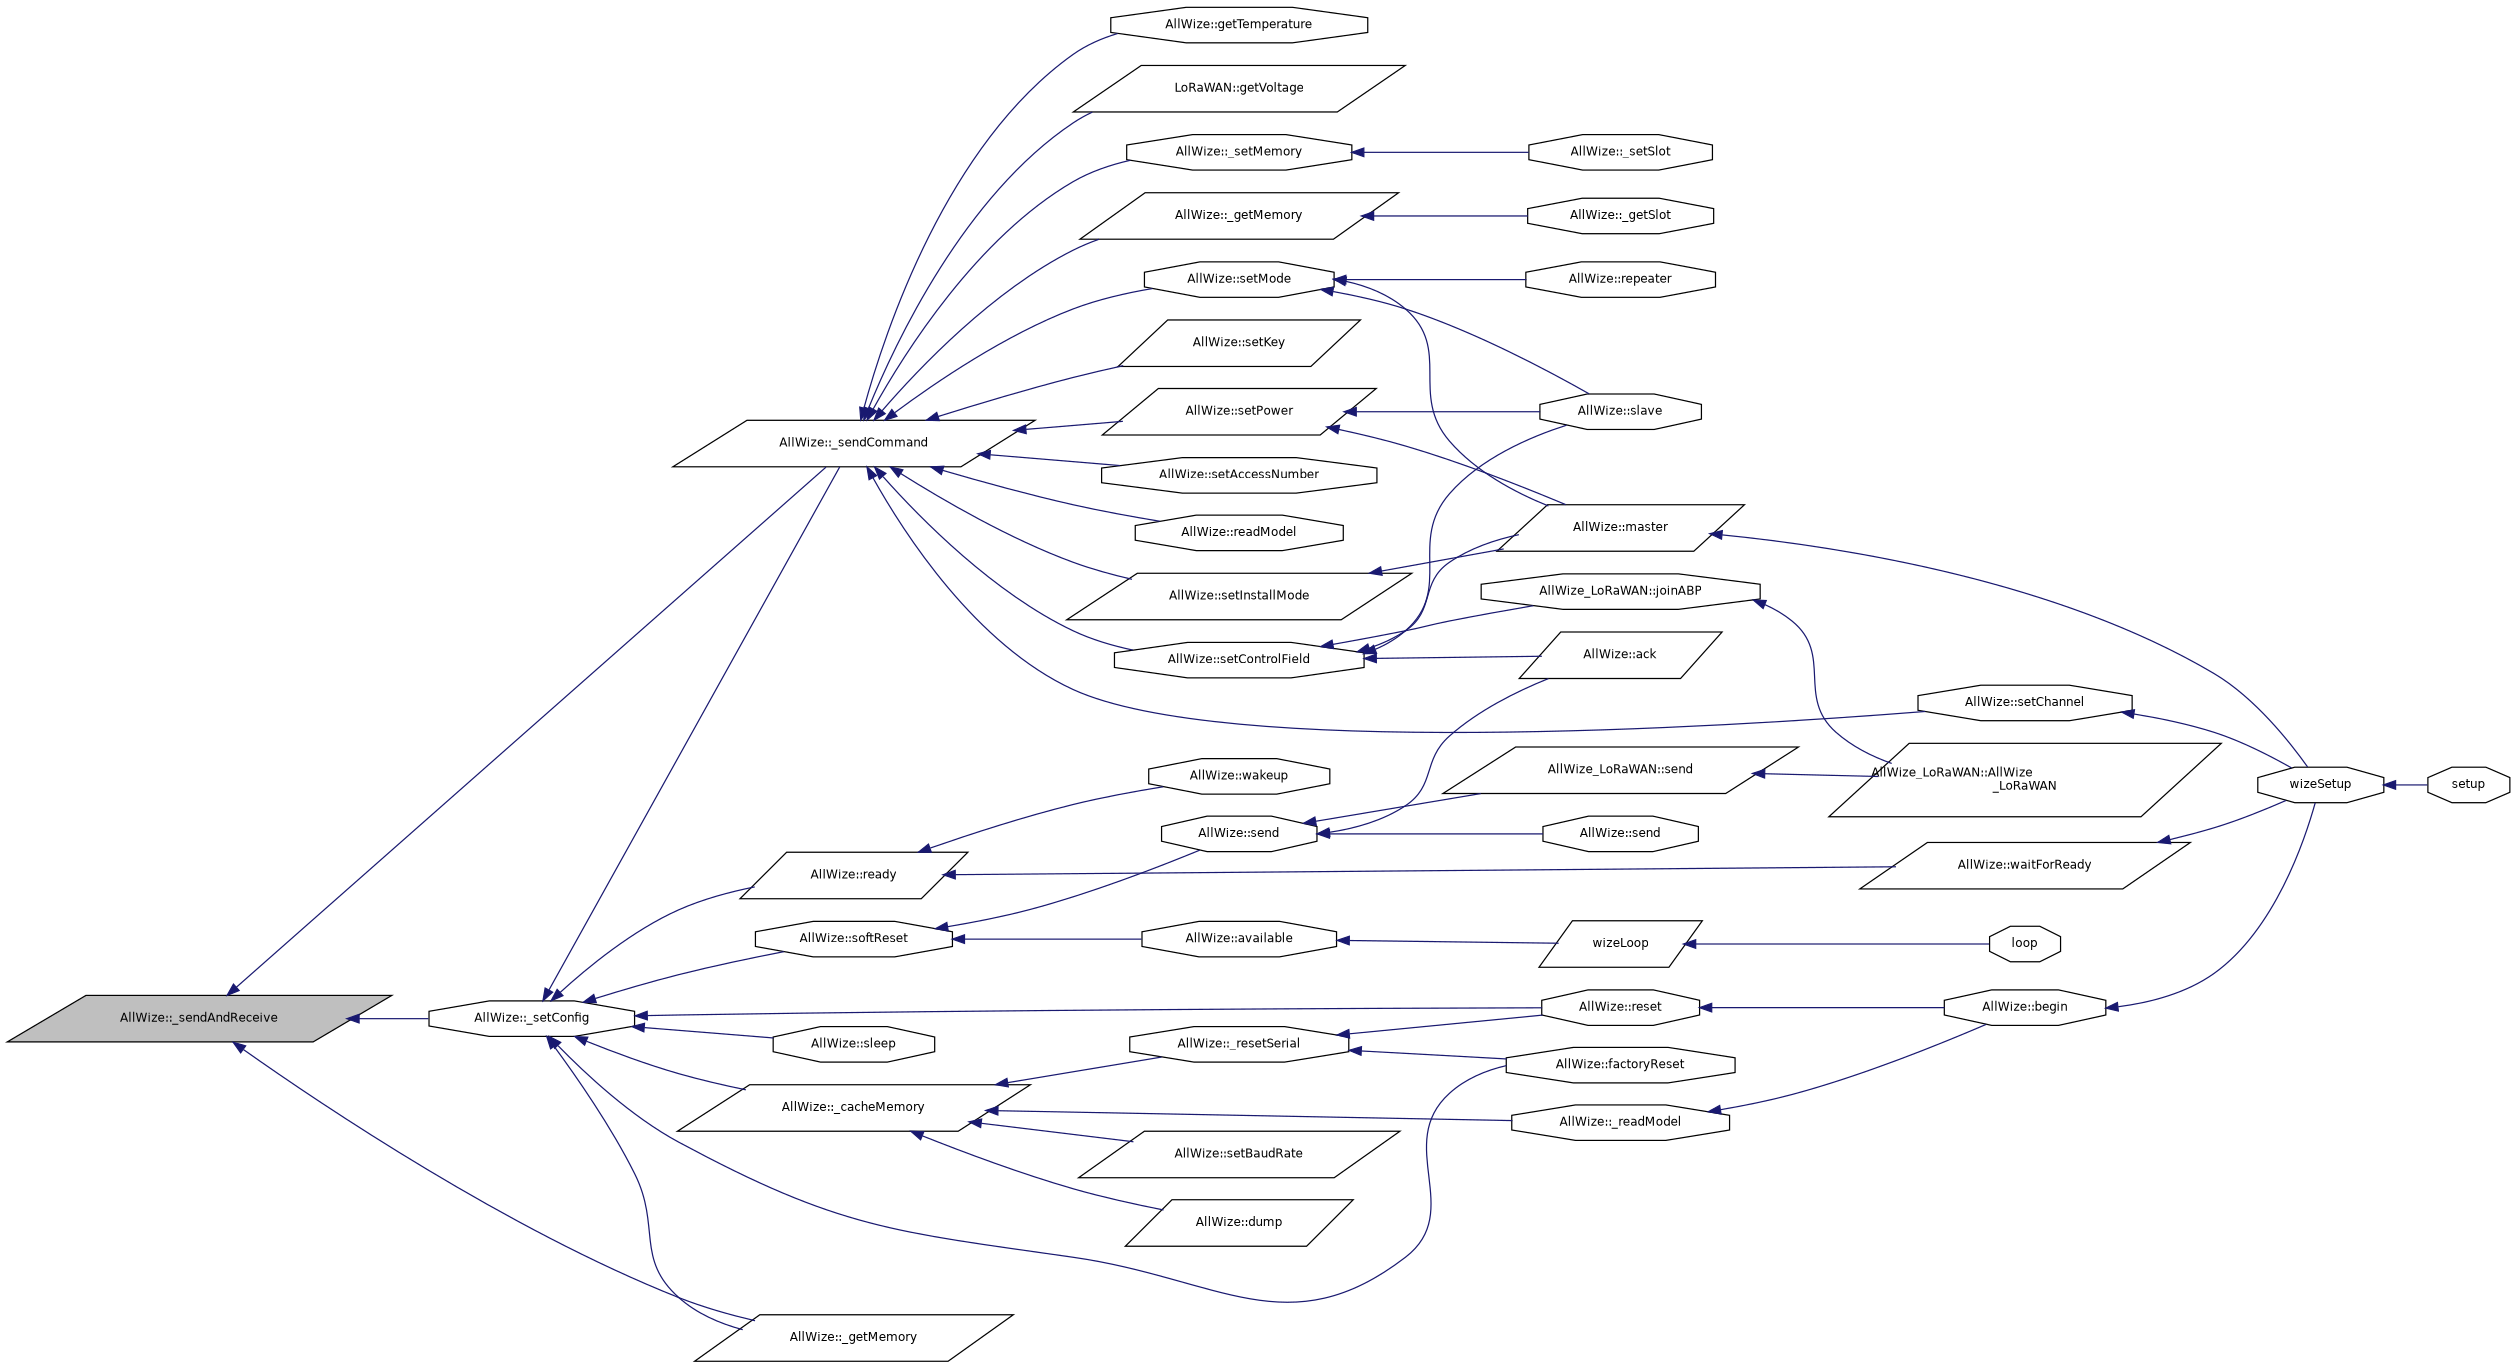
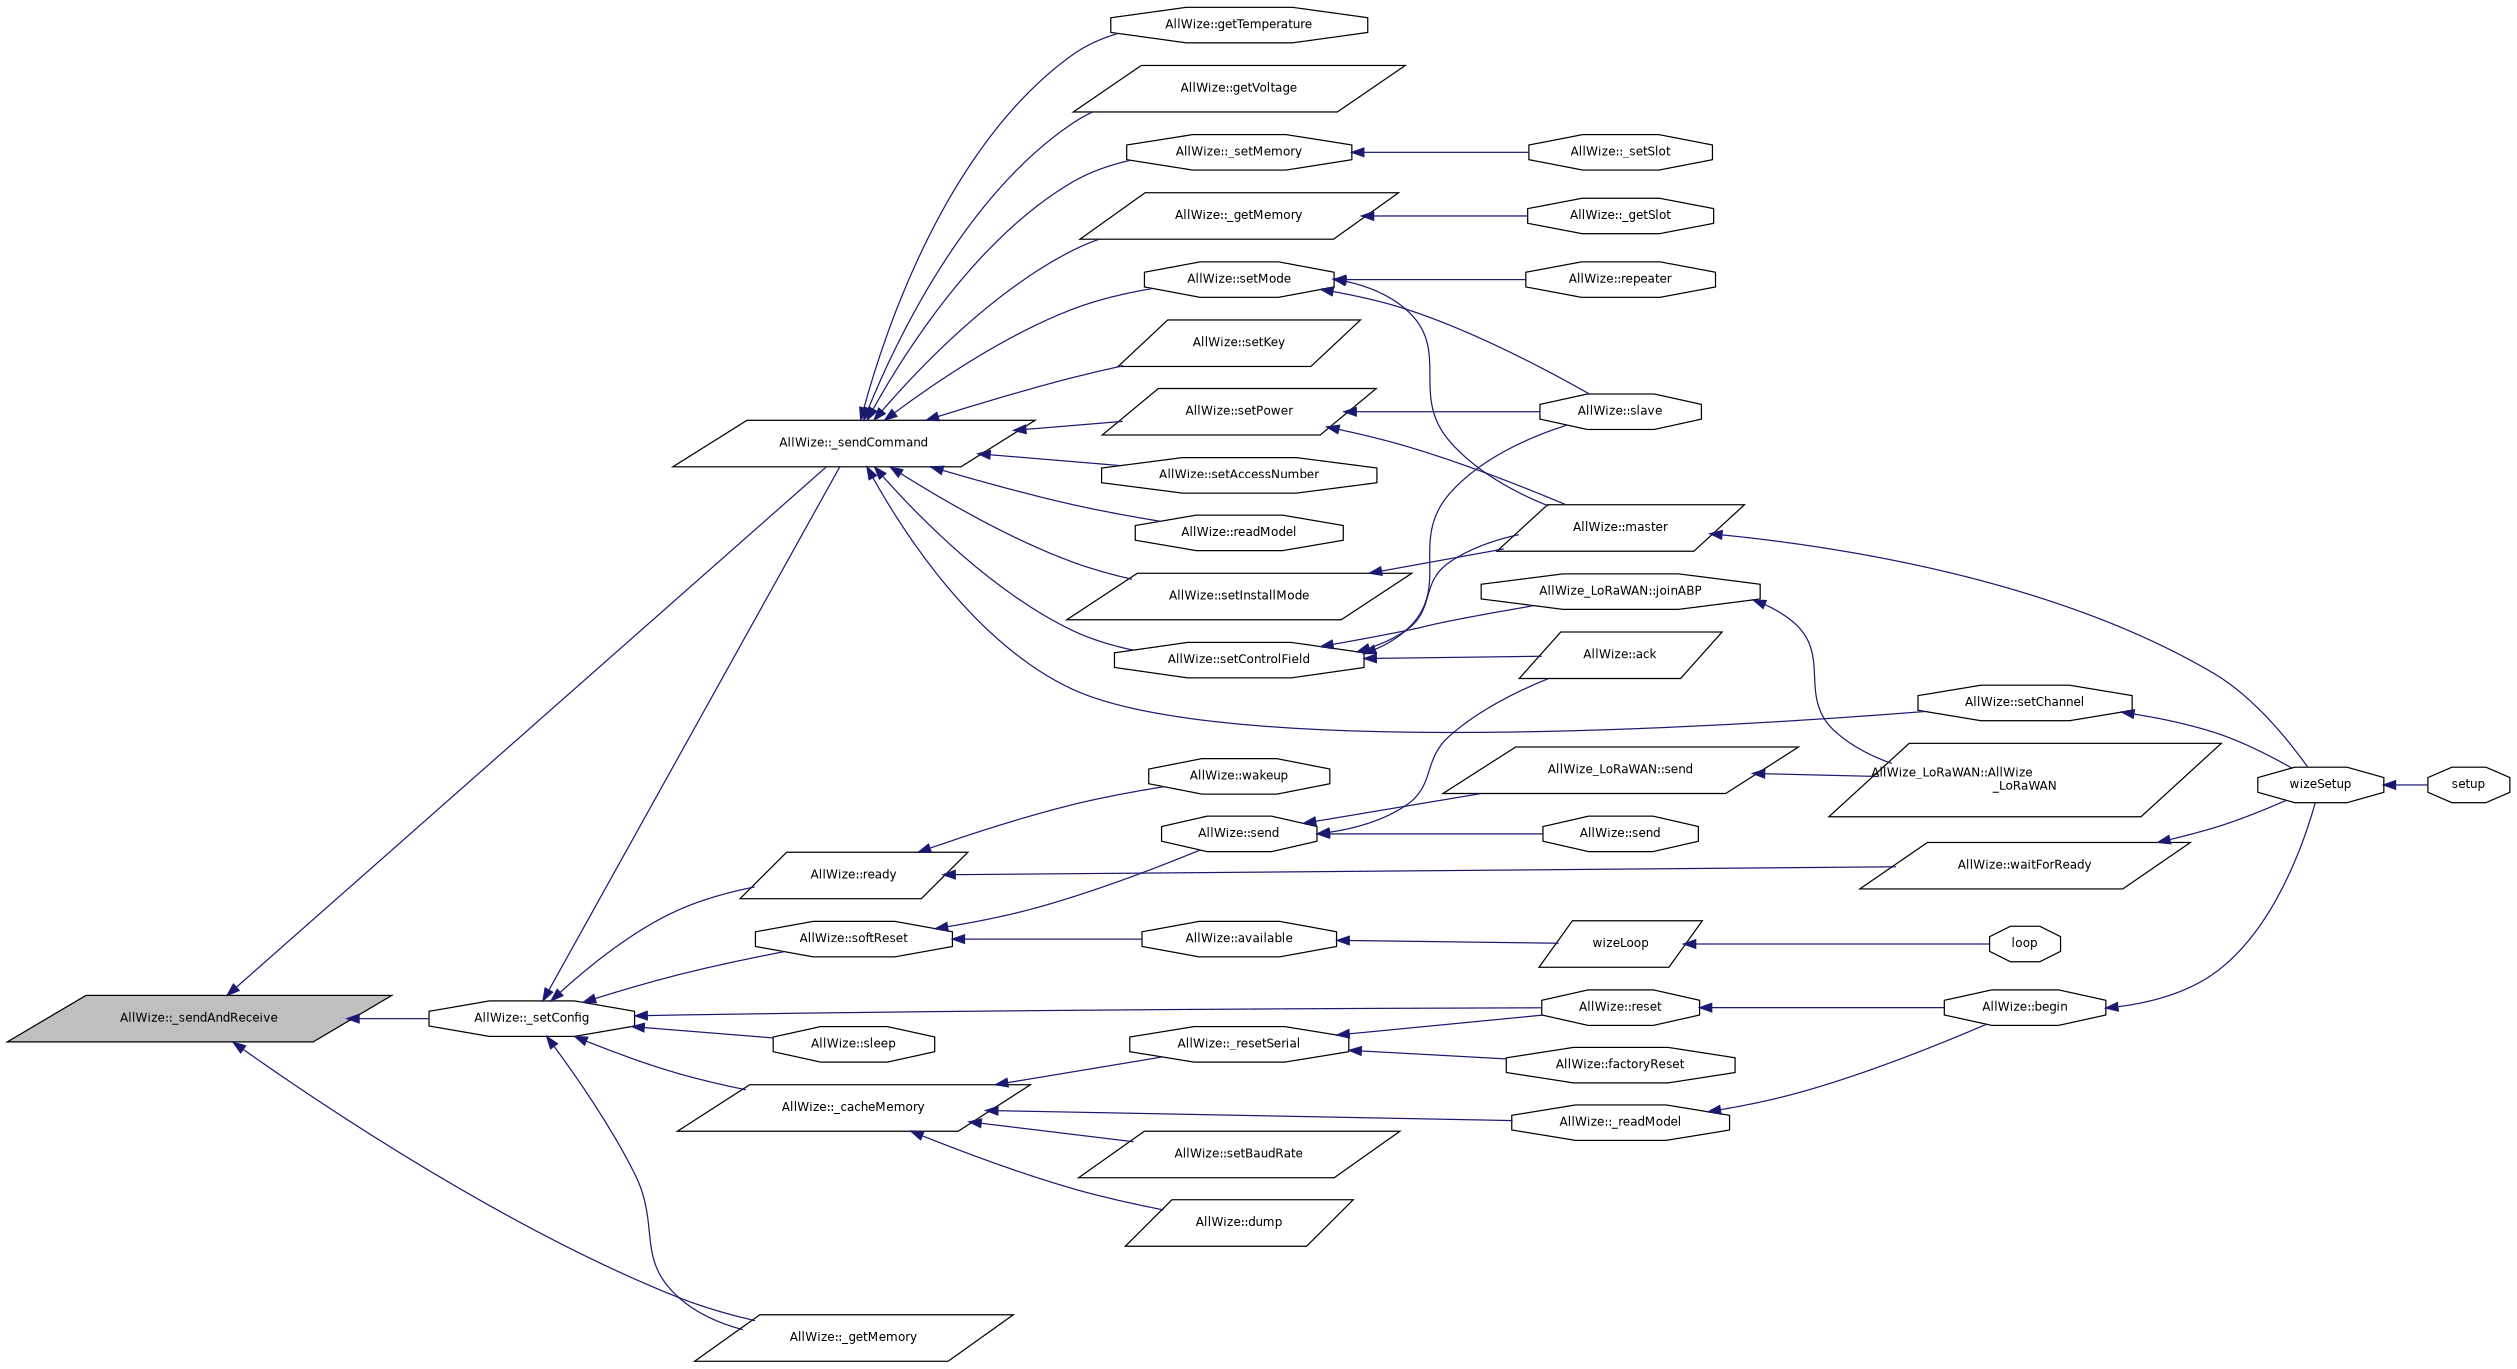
(1239, 89) -> (1239, 89)
(1084, 1259) -> none
